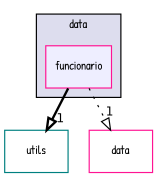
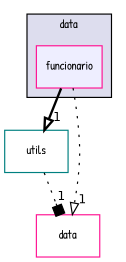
none -> (50, 188)
